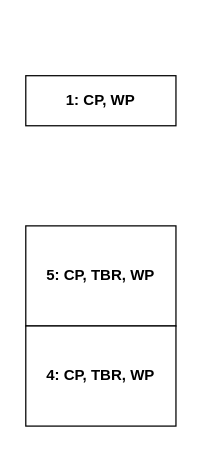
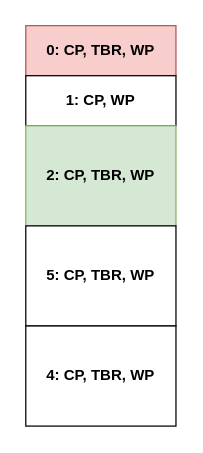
none -> (101, 51)
none -> (101, 176)
